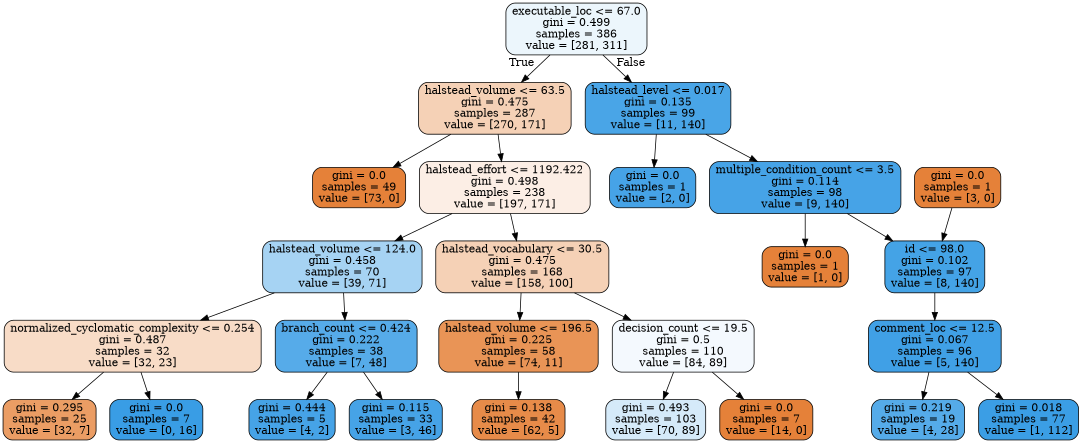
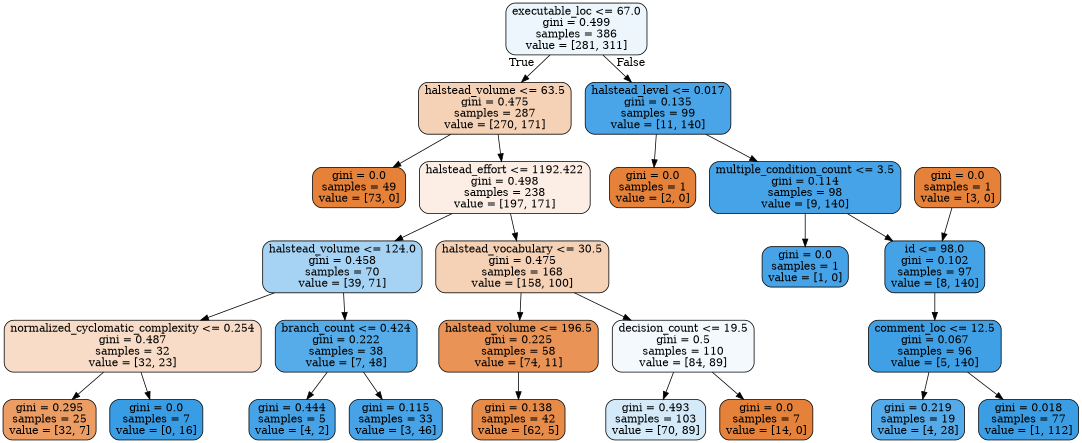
(653, 188) -> (653, 188)
(805, 267) -> (805, 267)
